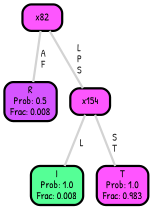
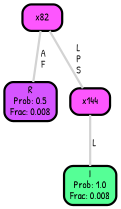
(90, 102) -> (90, 102)
(123, 186) -> none
